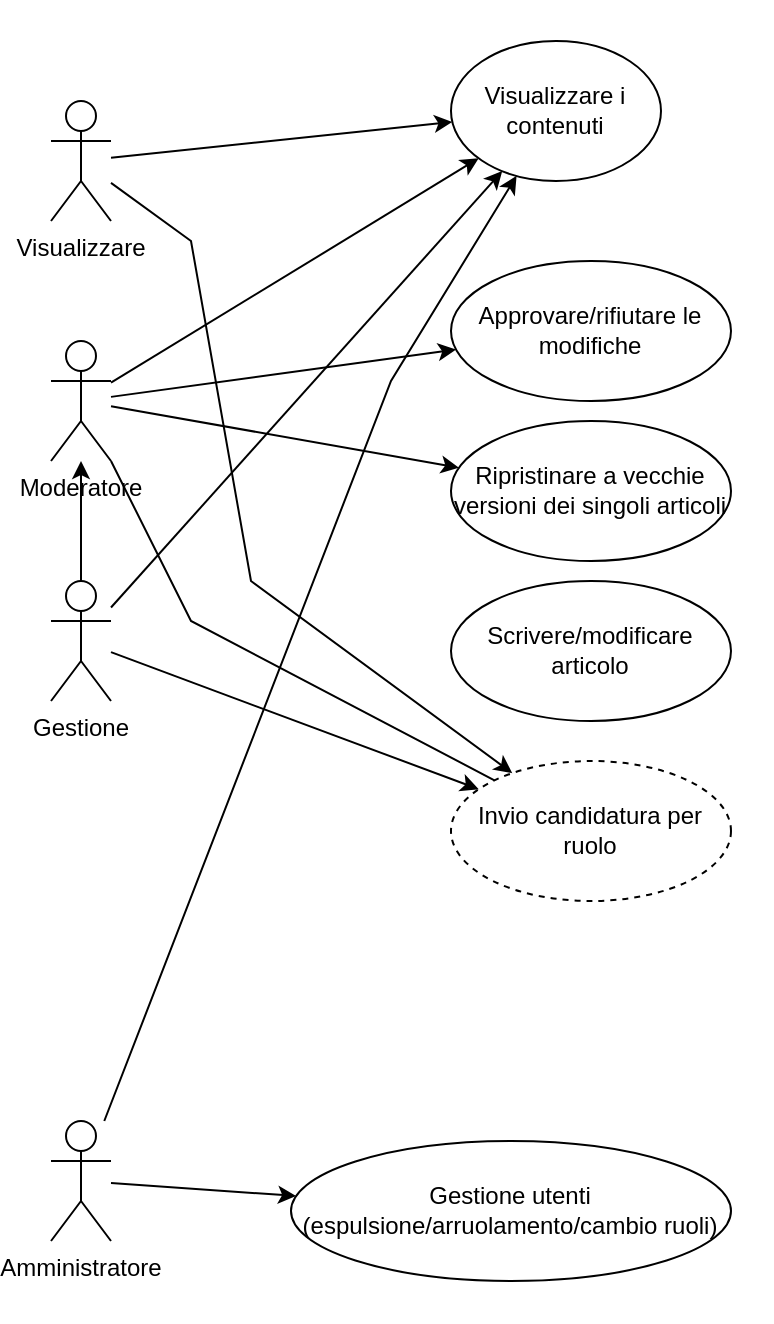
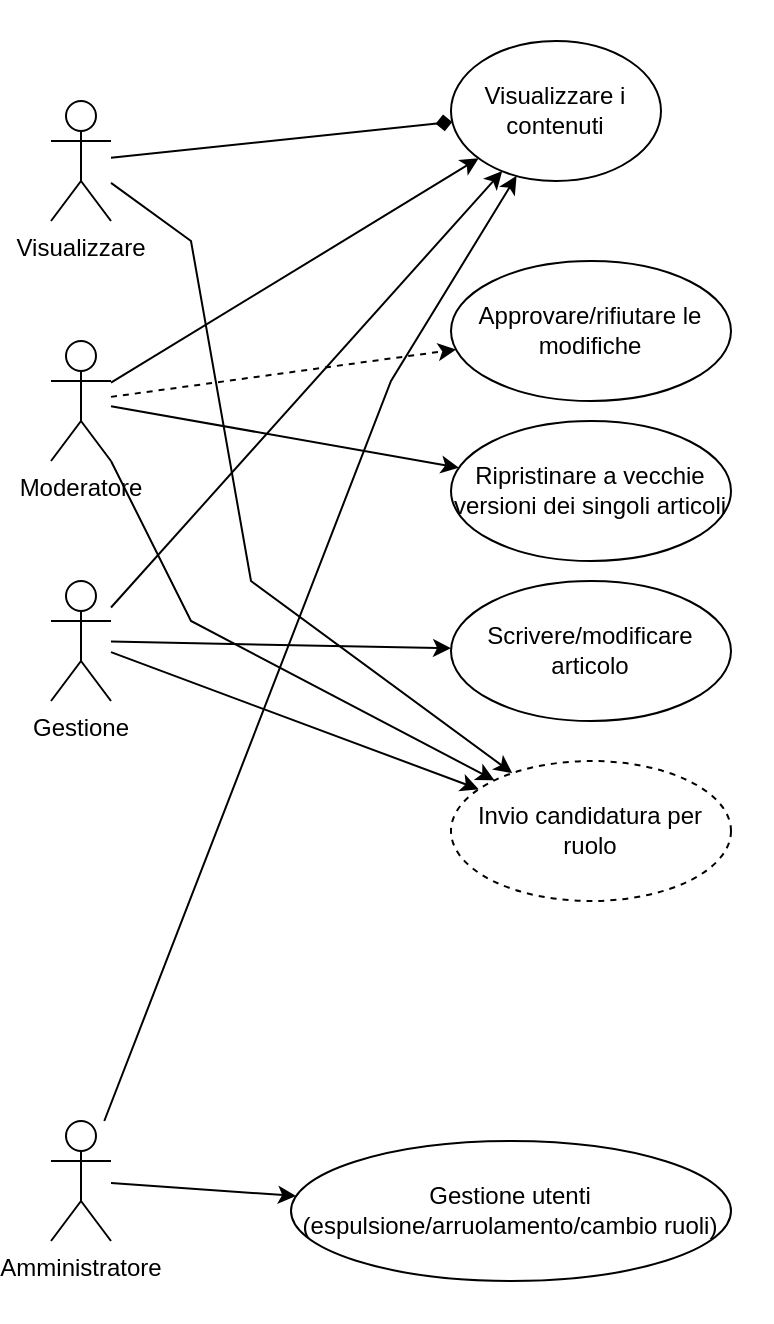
(437, 124) -> (436, 124)
(272, 375) -> (272, 375)
(81, 528) -> (169, 643)
(486, 776) -> (481, 773)
